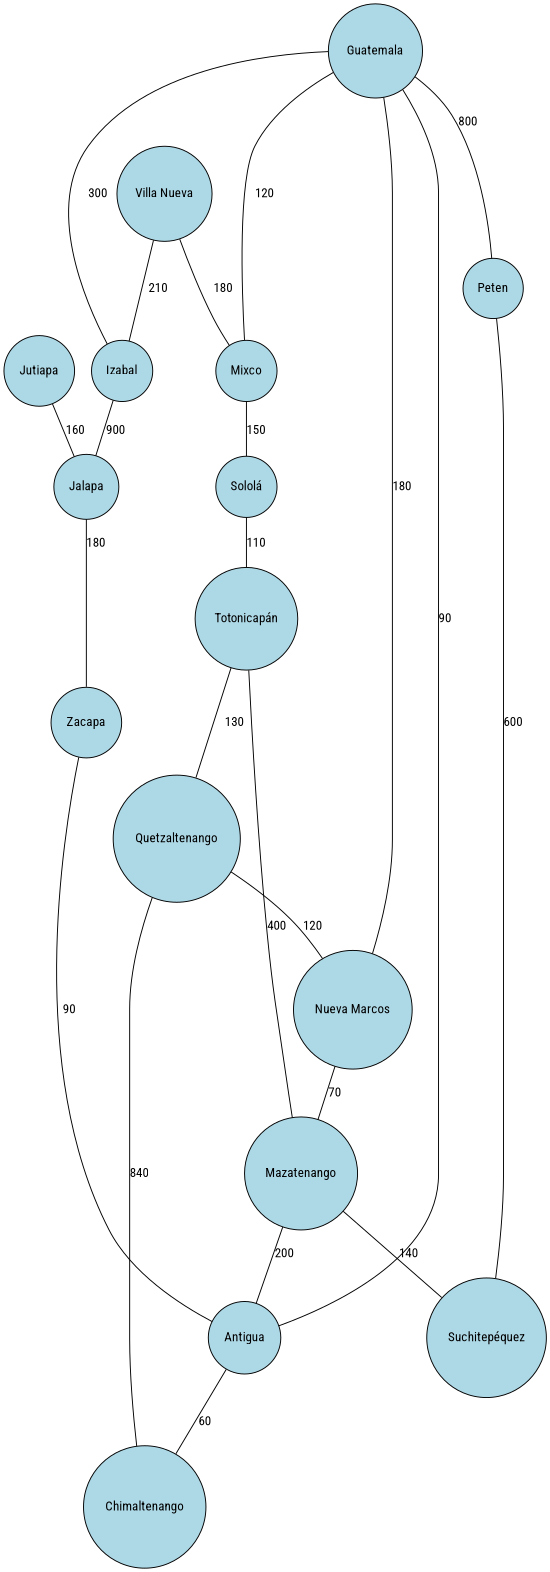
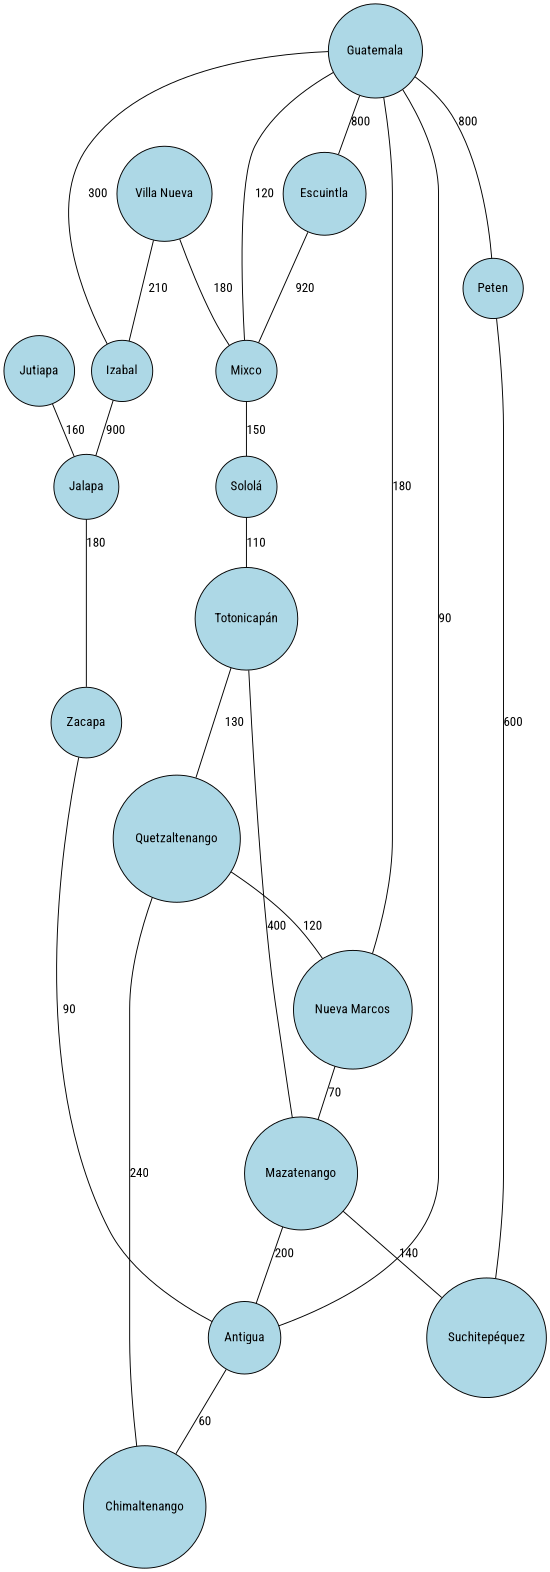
none -> (325, 194)
(140, 1173) -> (140, 1173)
